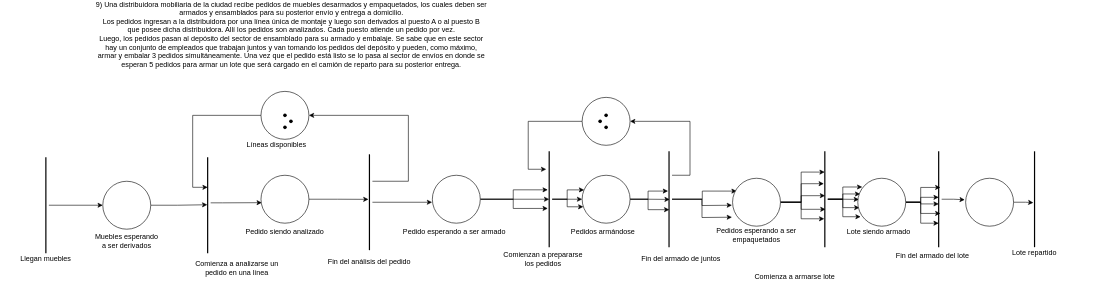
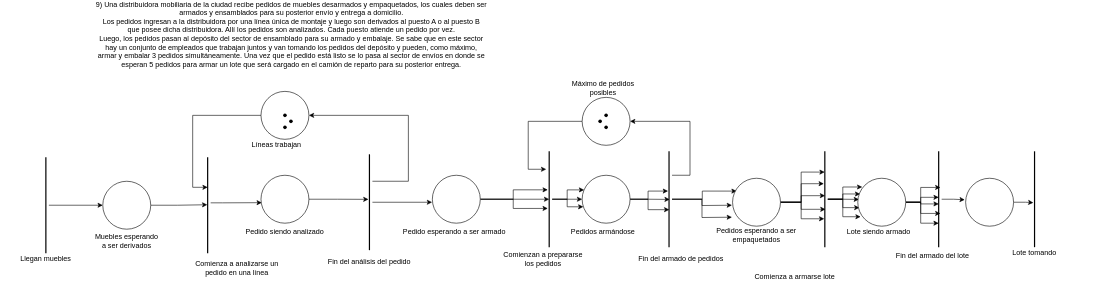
none -> (603, 89)
(276, 146) -> (276, 146)
(1035, 254) -> (1035, 254)
(681, 260) -> (681, 260)
